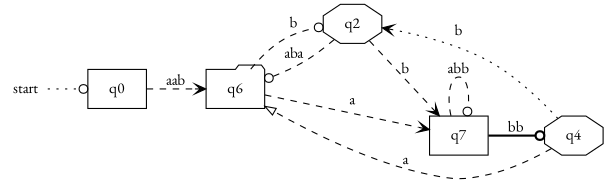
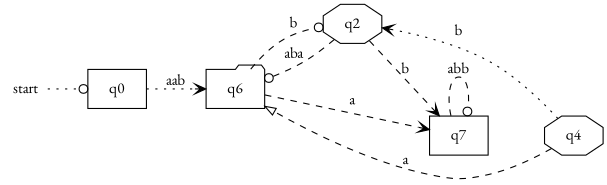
(171, 89) -> (171, 89)
(512, 136) -> none
